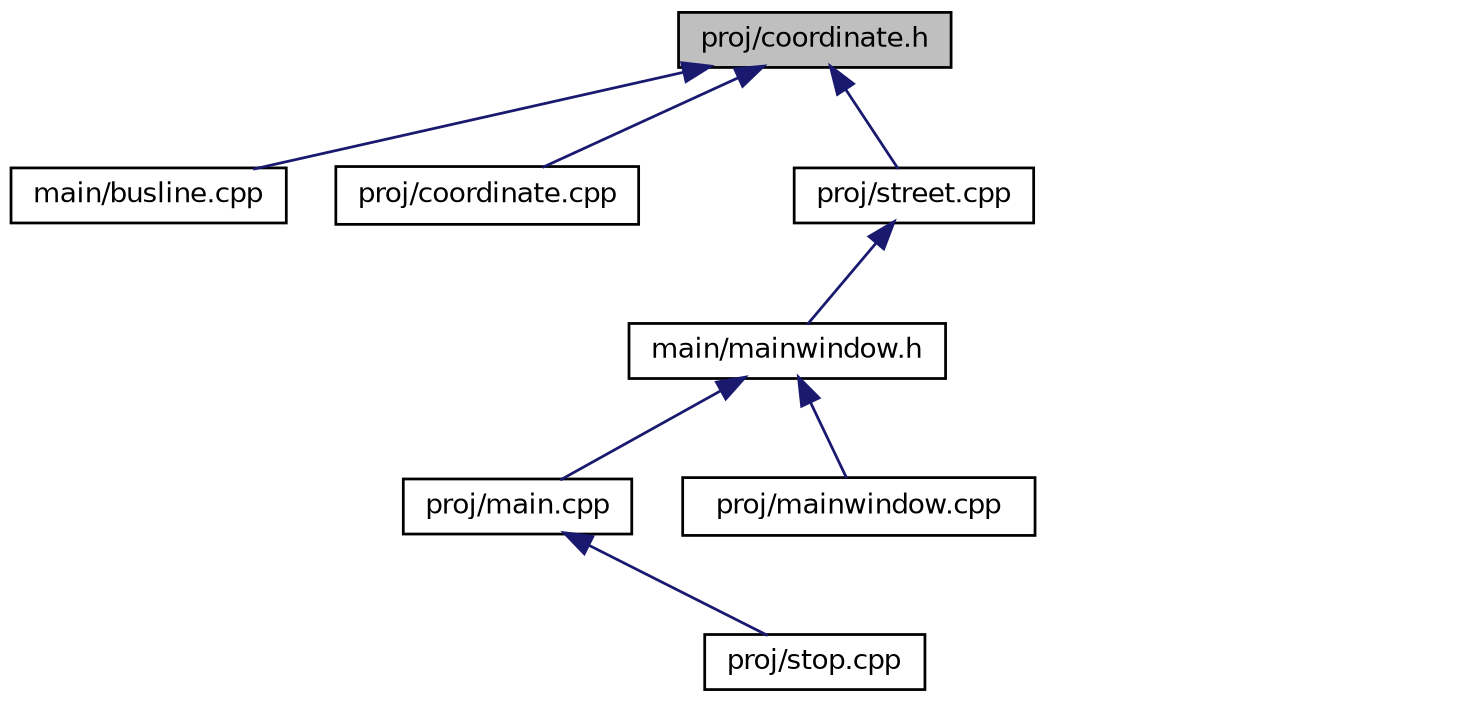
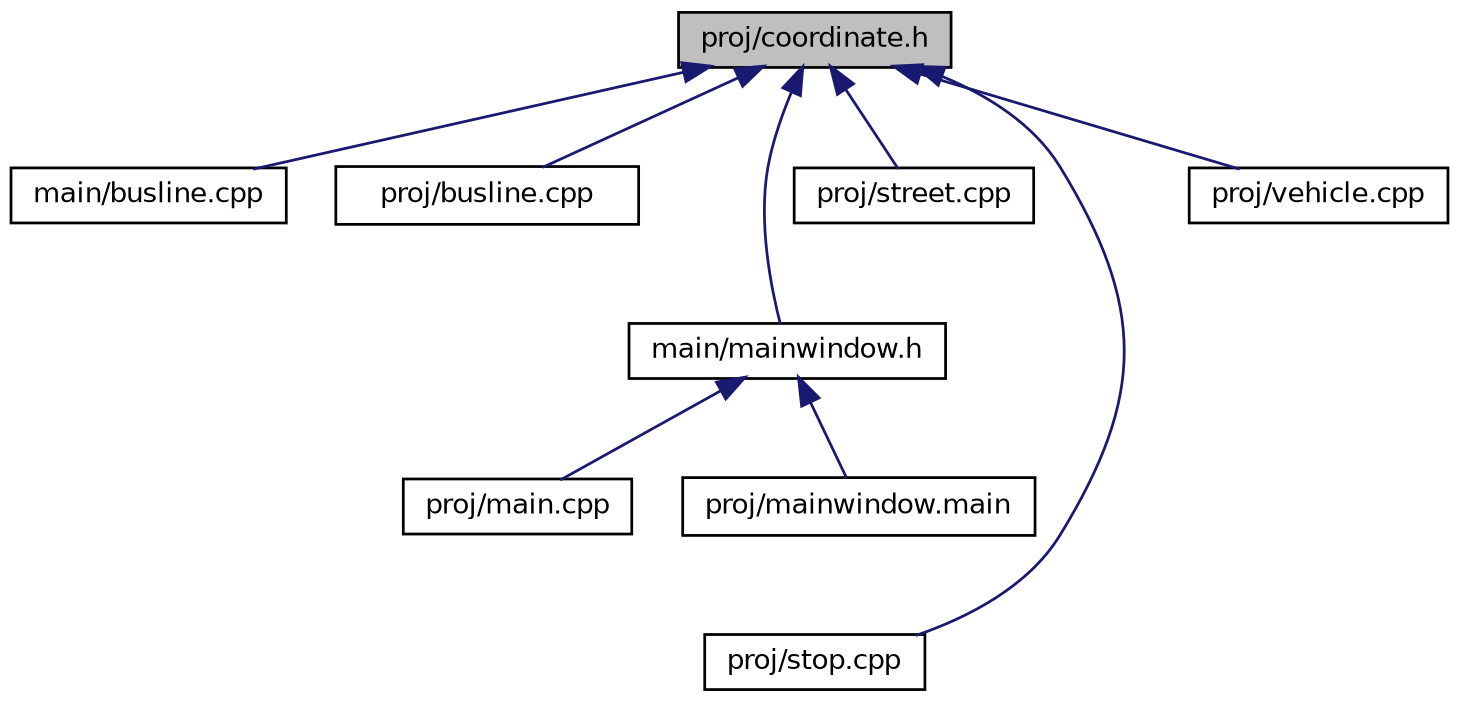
(487, 195) -> (487, 195)
none -> (1319, 195)
(842, 284) -> (764, 207)
(859, 507) -> (859, 507)
(678, 590) -> (1123, 365)
